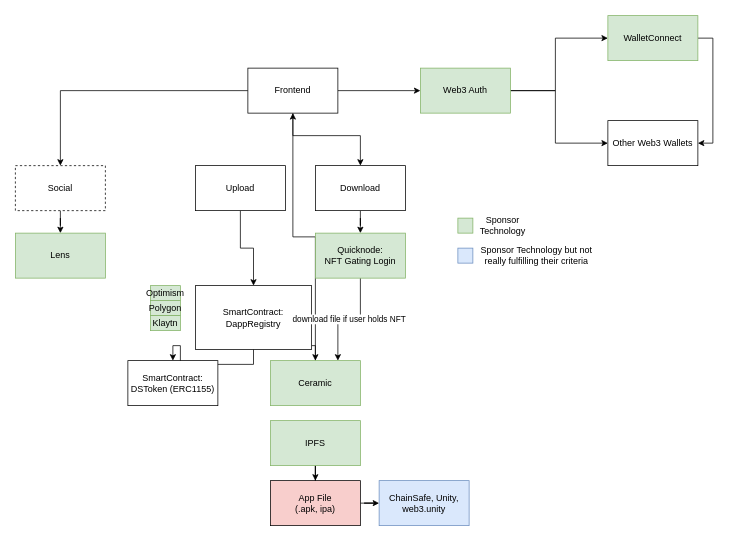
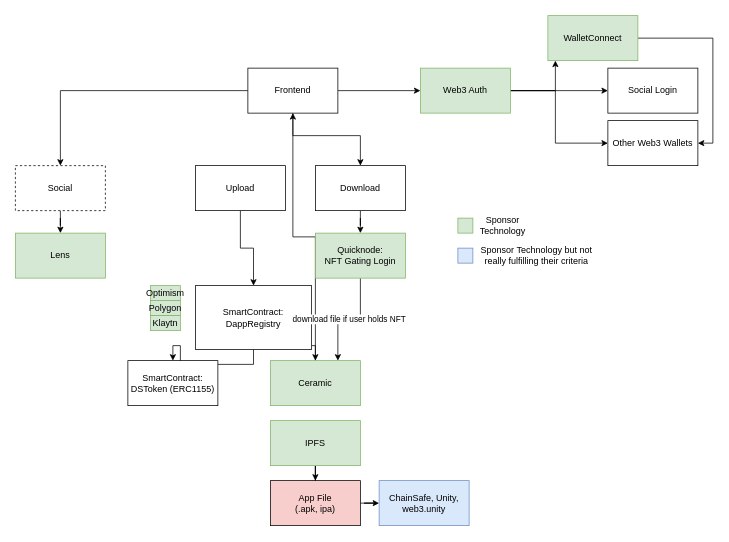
(653, 38) -> (593, 38)
none -> (580, 90)
none -> (653, 90)
